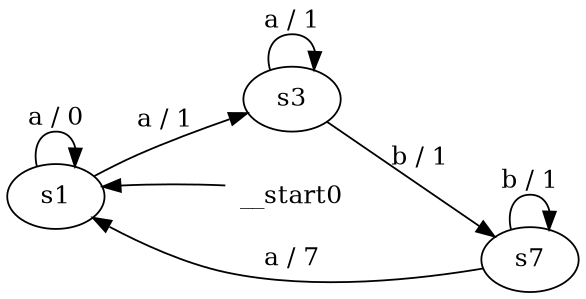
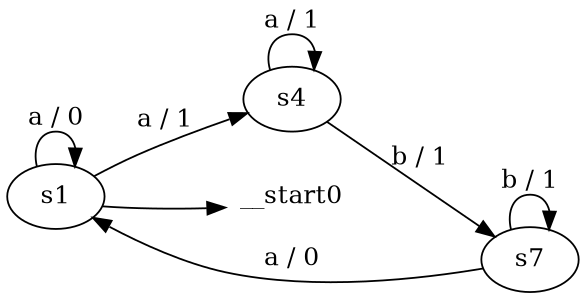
(292, 99) -> (292, 99)
(173, 184) -> (155, 209)
(292, 259) -> (292, 259)
